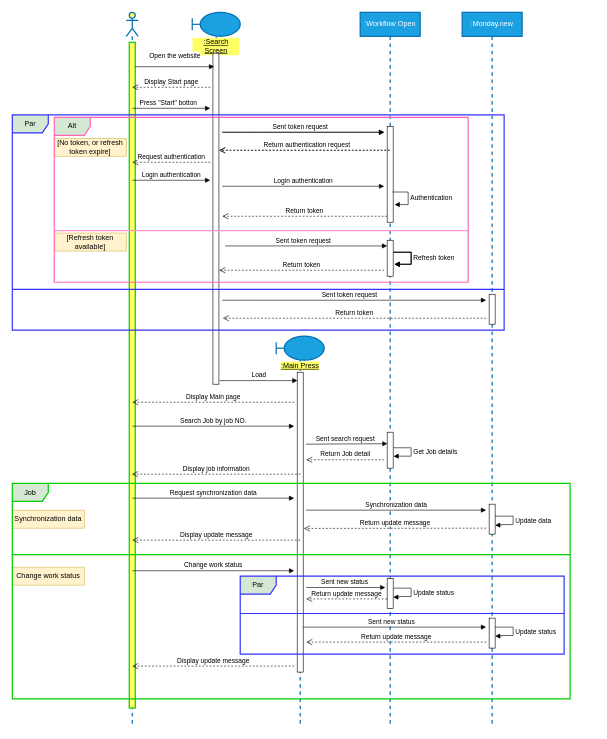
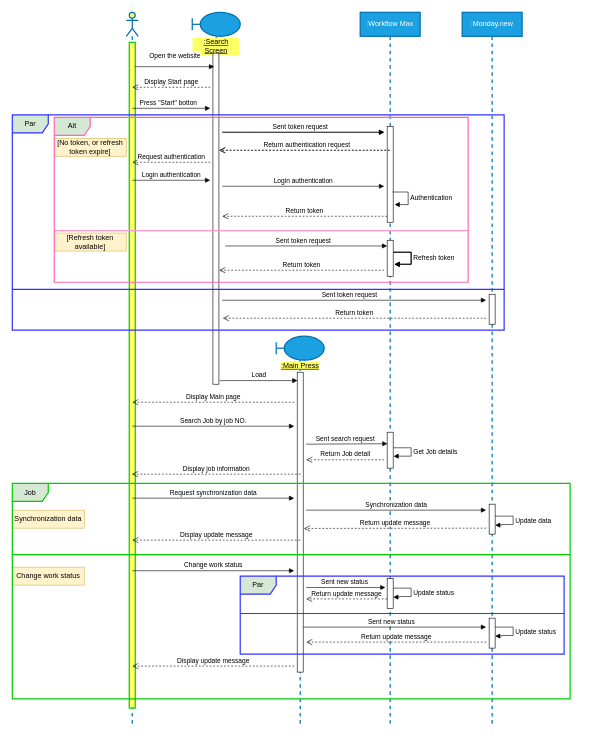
(390, 24) -> (390, 24)
